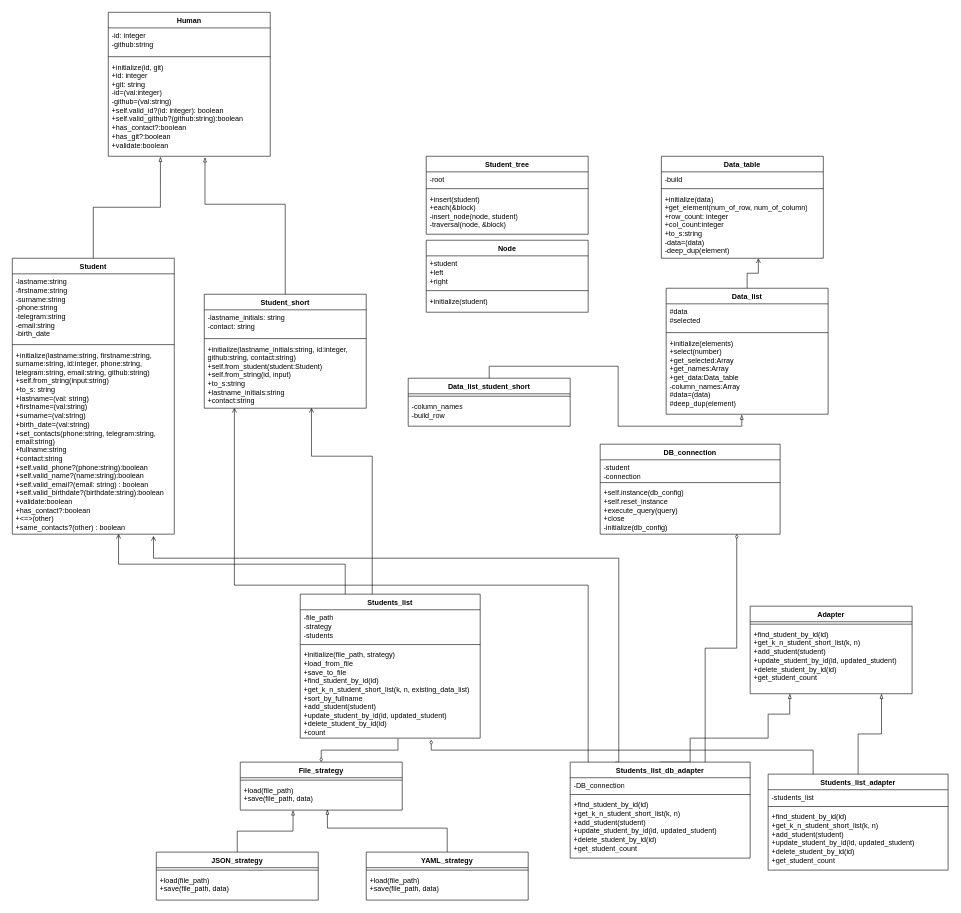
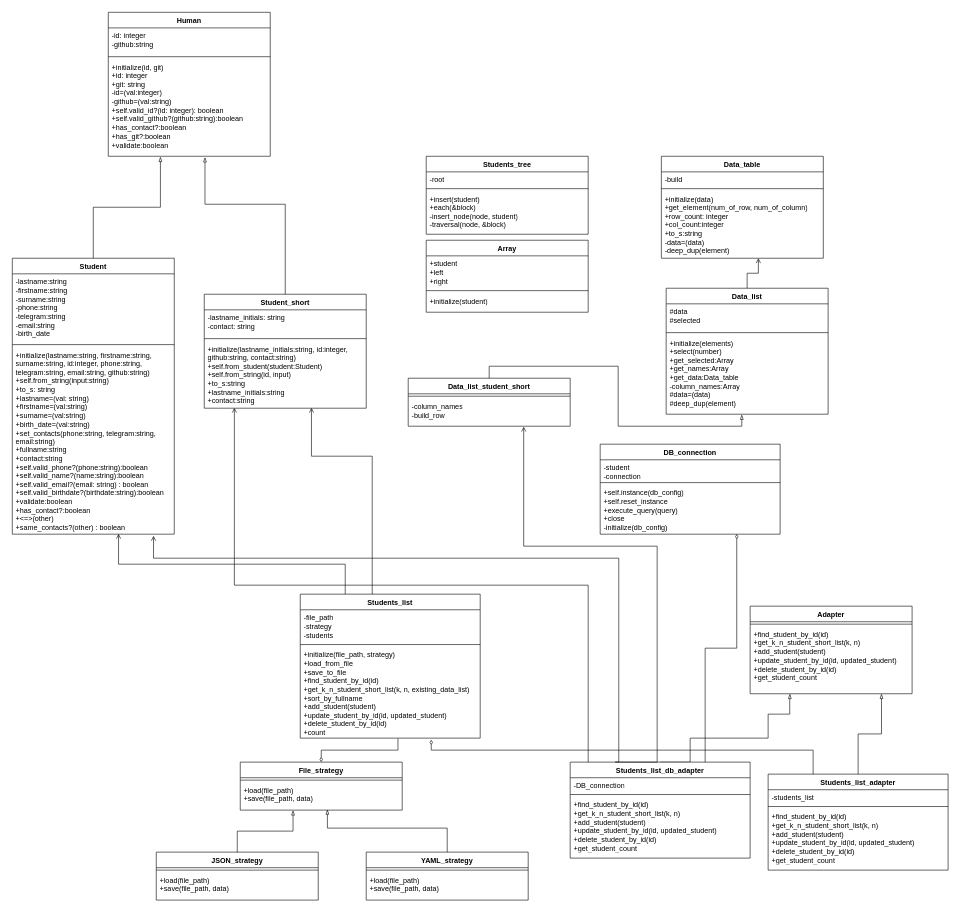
(507, 165) -> (507, 165)
(507, 249) -> (507, 249)
none -> (641, 546)
